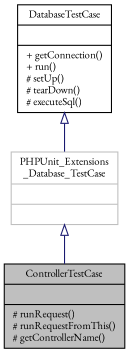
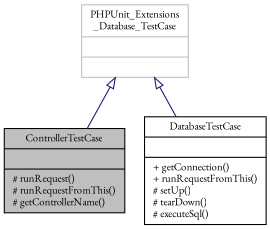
(41, 67) -> (205, 179)
(65, 138) -> (168, 102)
